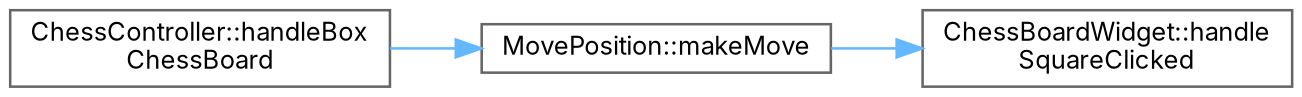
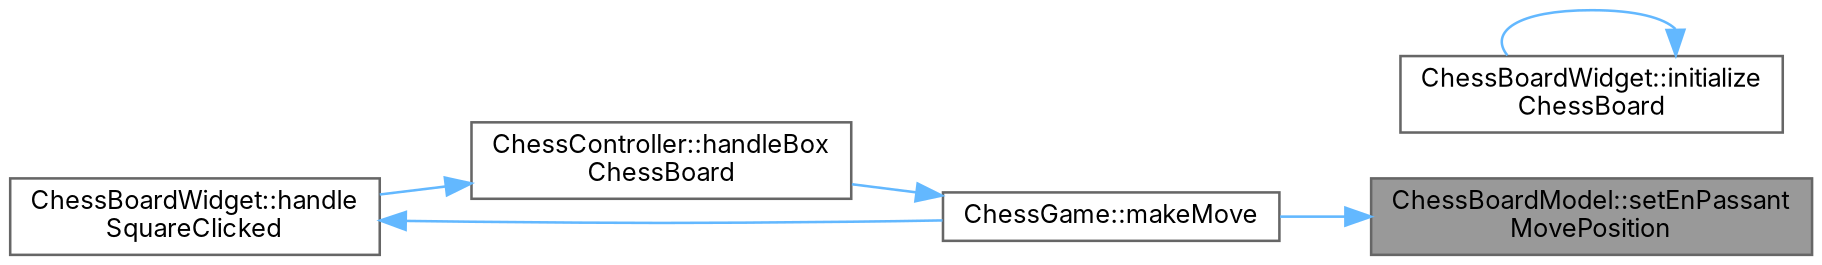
(656, 48) -> (1111, 217)
none -> (1592, 94)
none -> (413, 190)
none -> (1592, 217)
